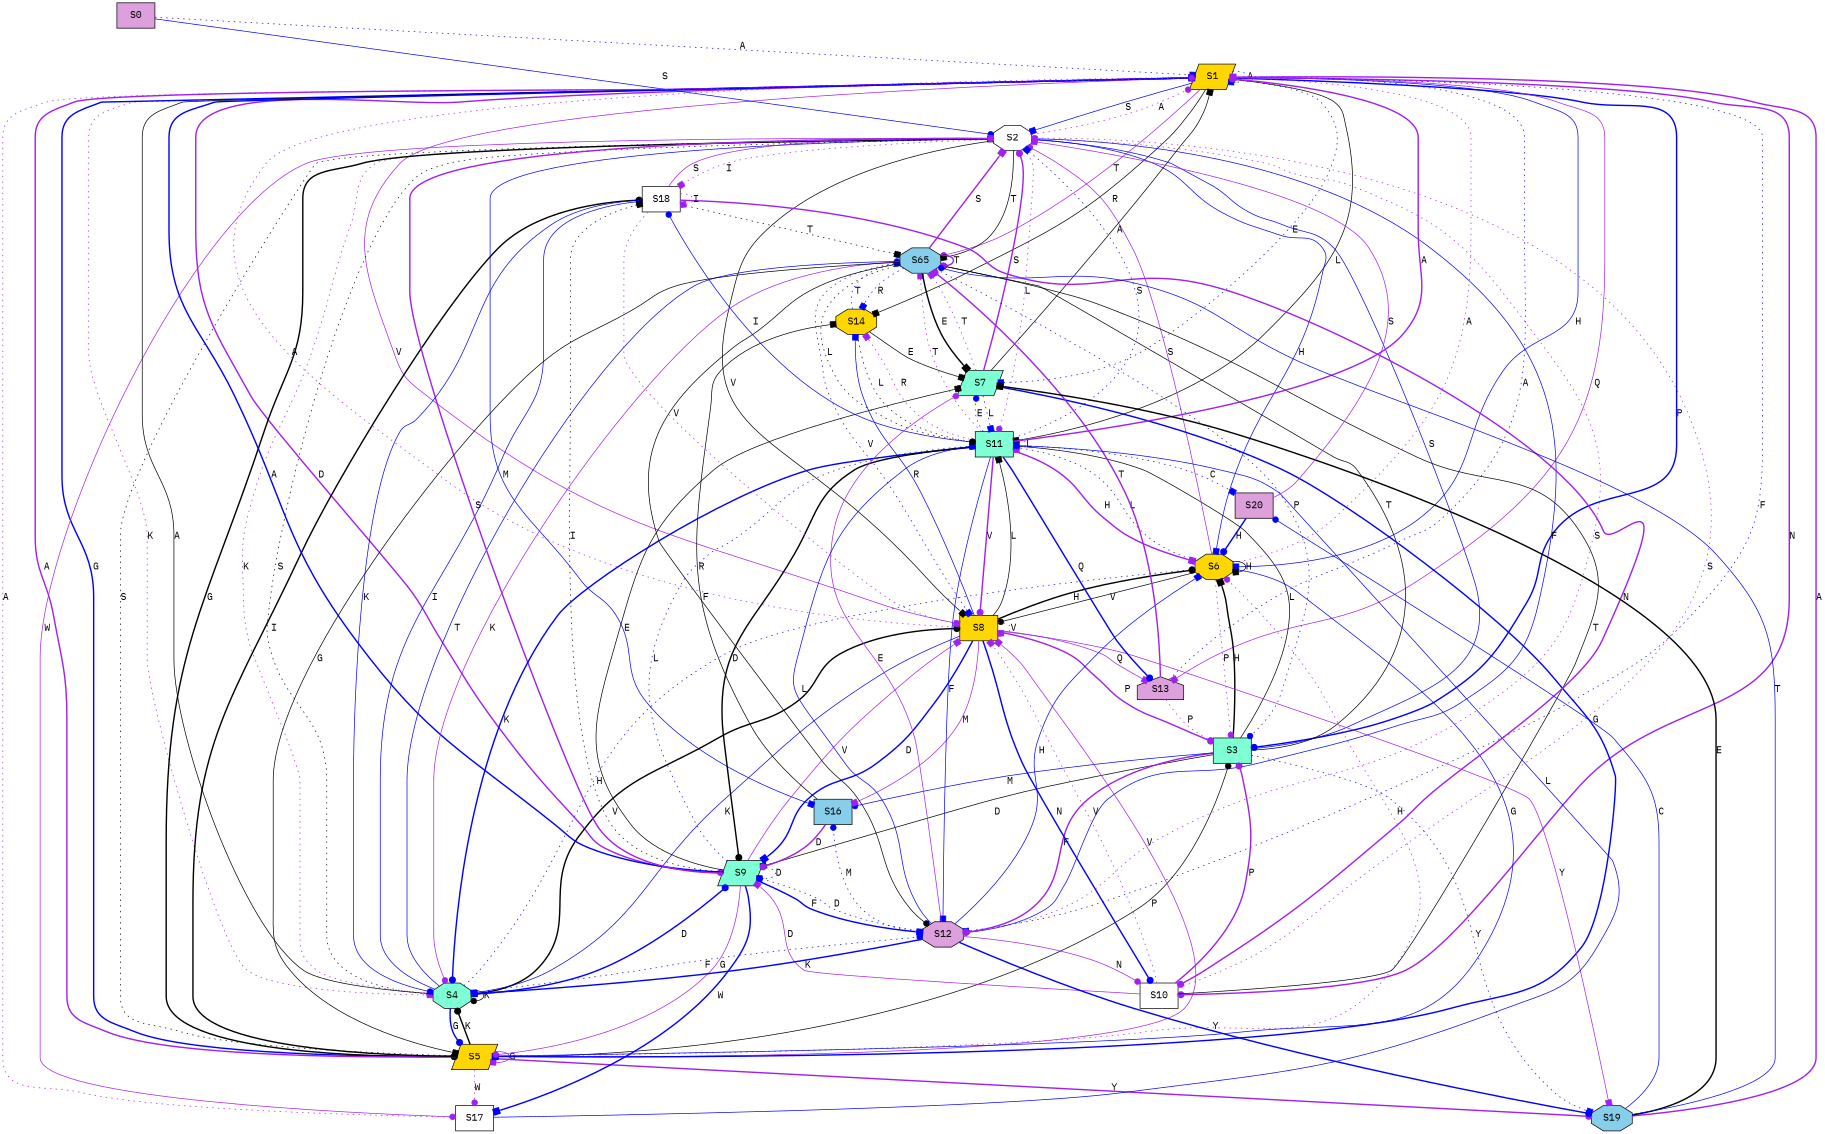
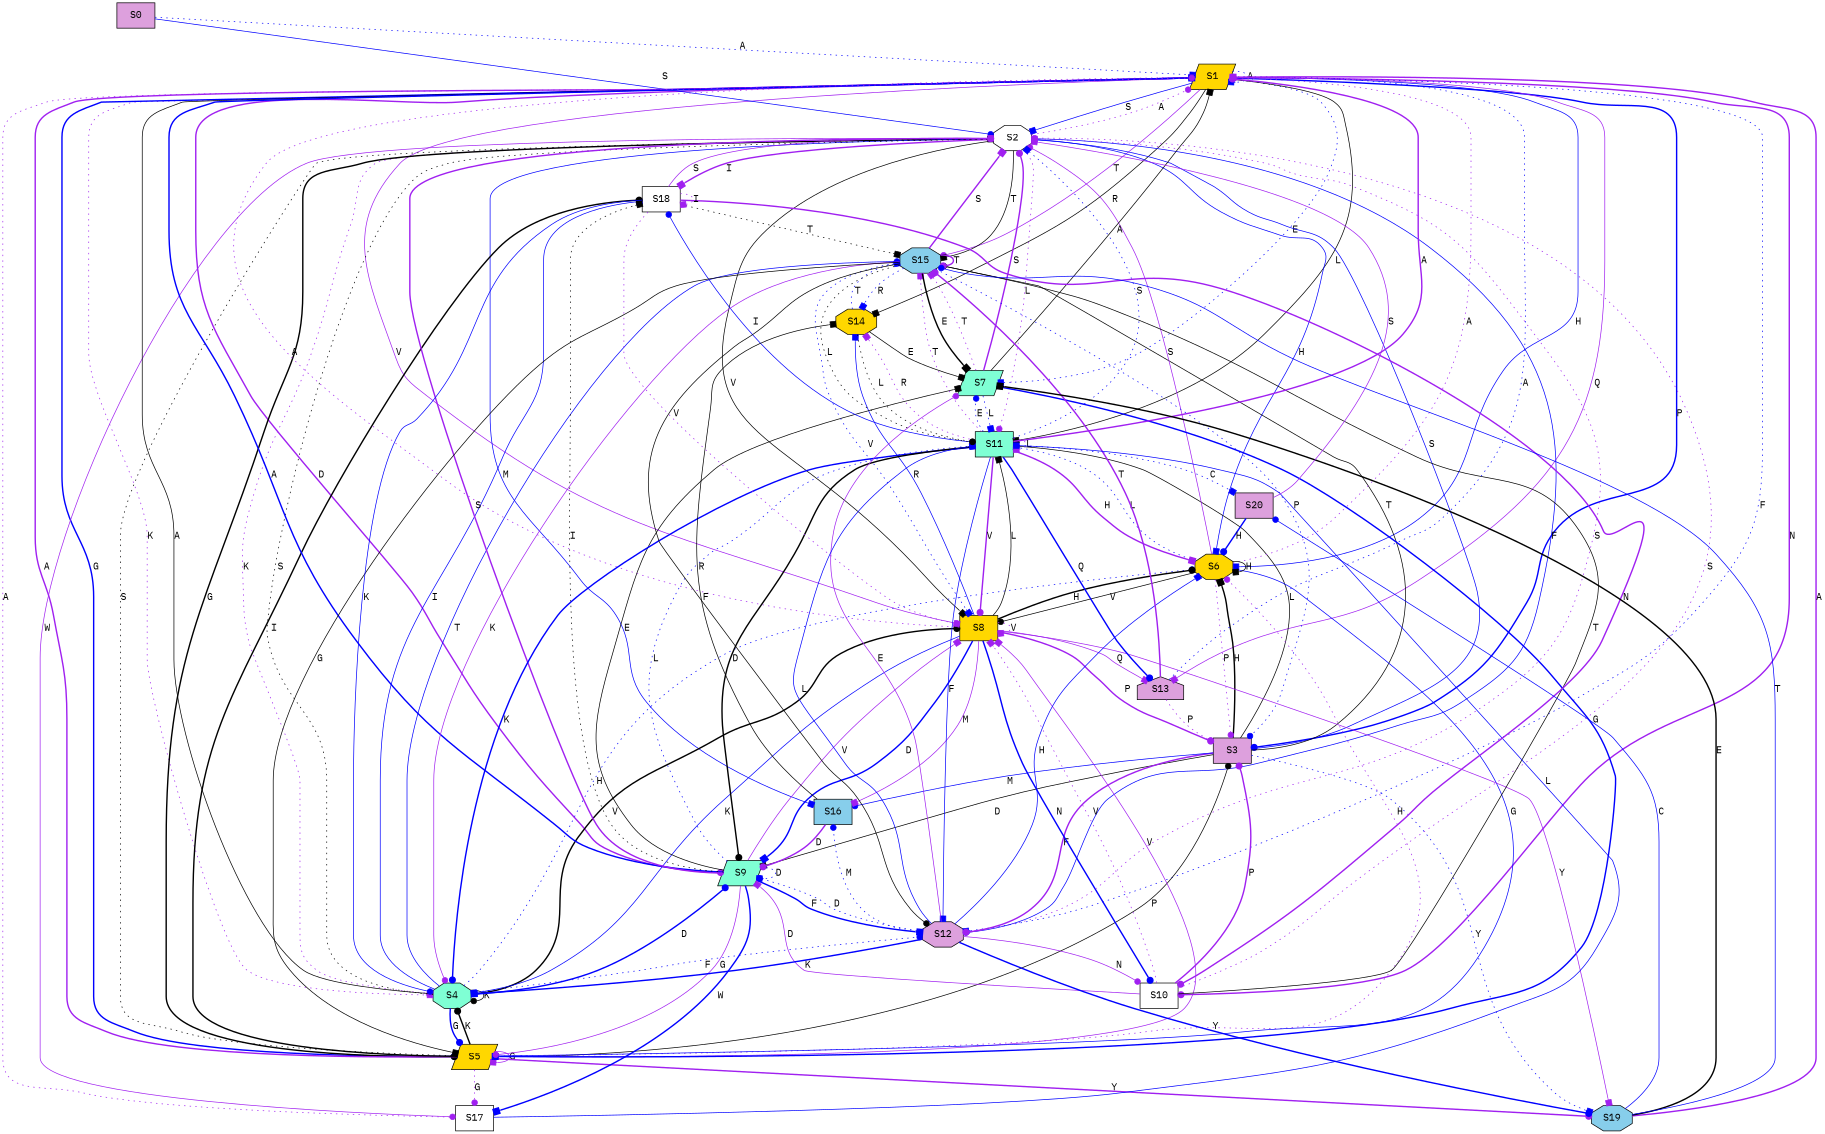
(837, 148) -> (837, 148)
(920, 261) -> (920, 261)
(1232, 751) -> (1232, 751)
(478, 1088) -> (478, 1088)
